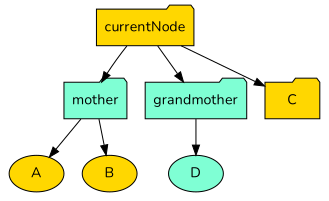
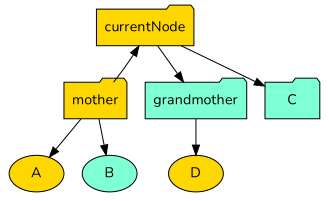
(117, 59) -> (124, 69)
(95, 101) -> (95, 101)
(292, 101) -> (292, 101)
(110, 174) -> (110, 174)
(196, 174) -> (196, 174)
